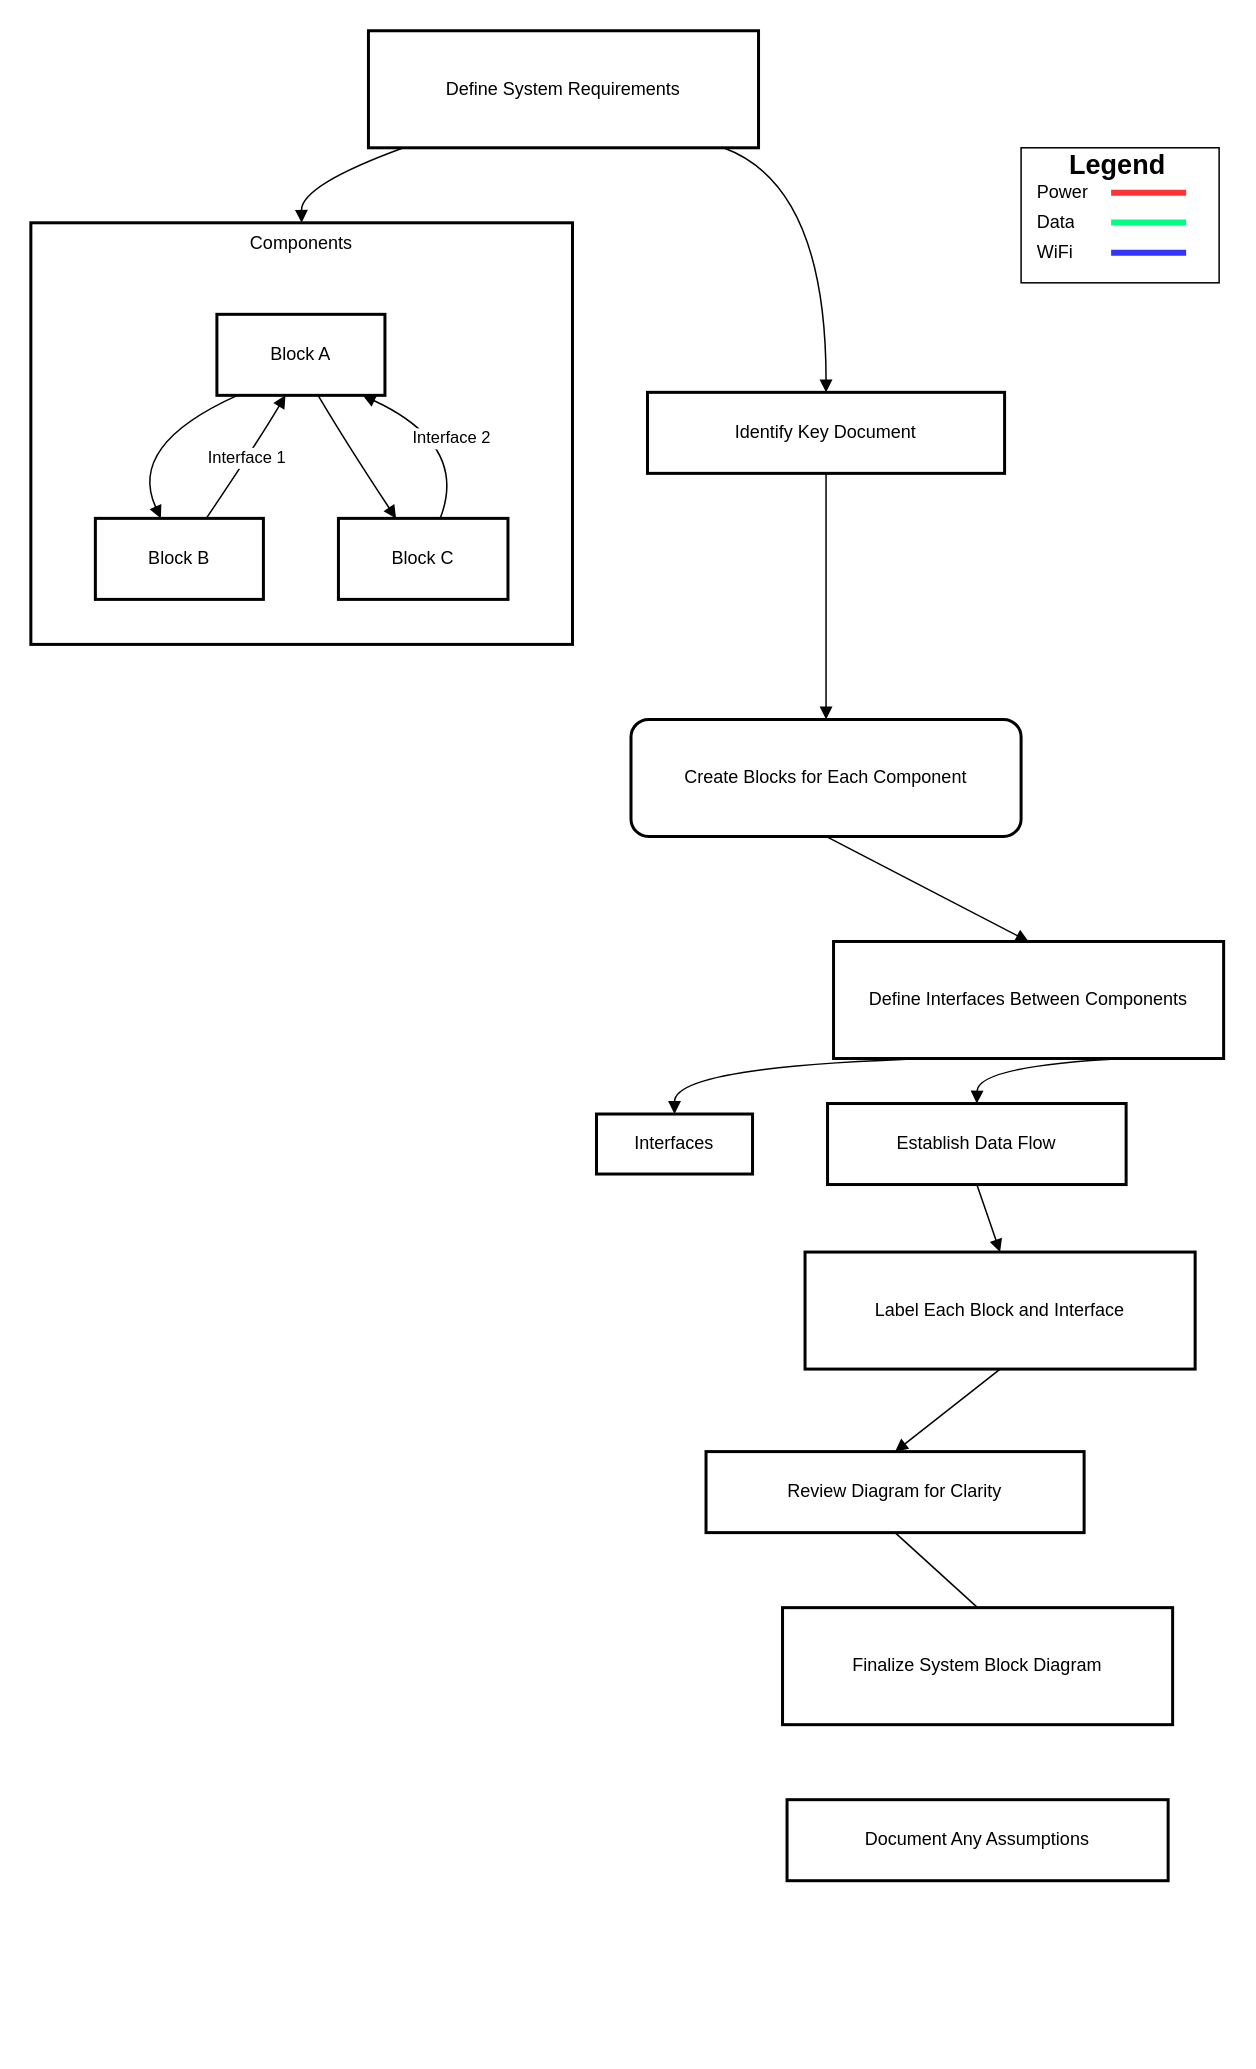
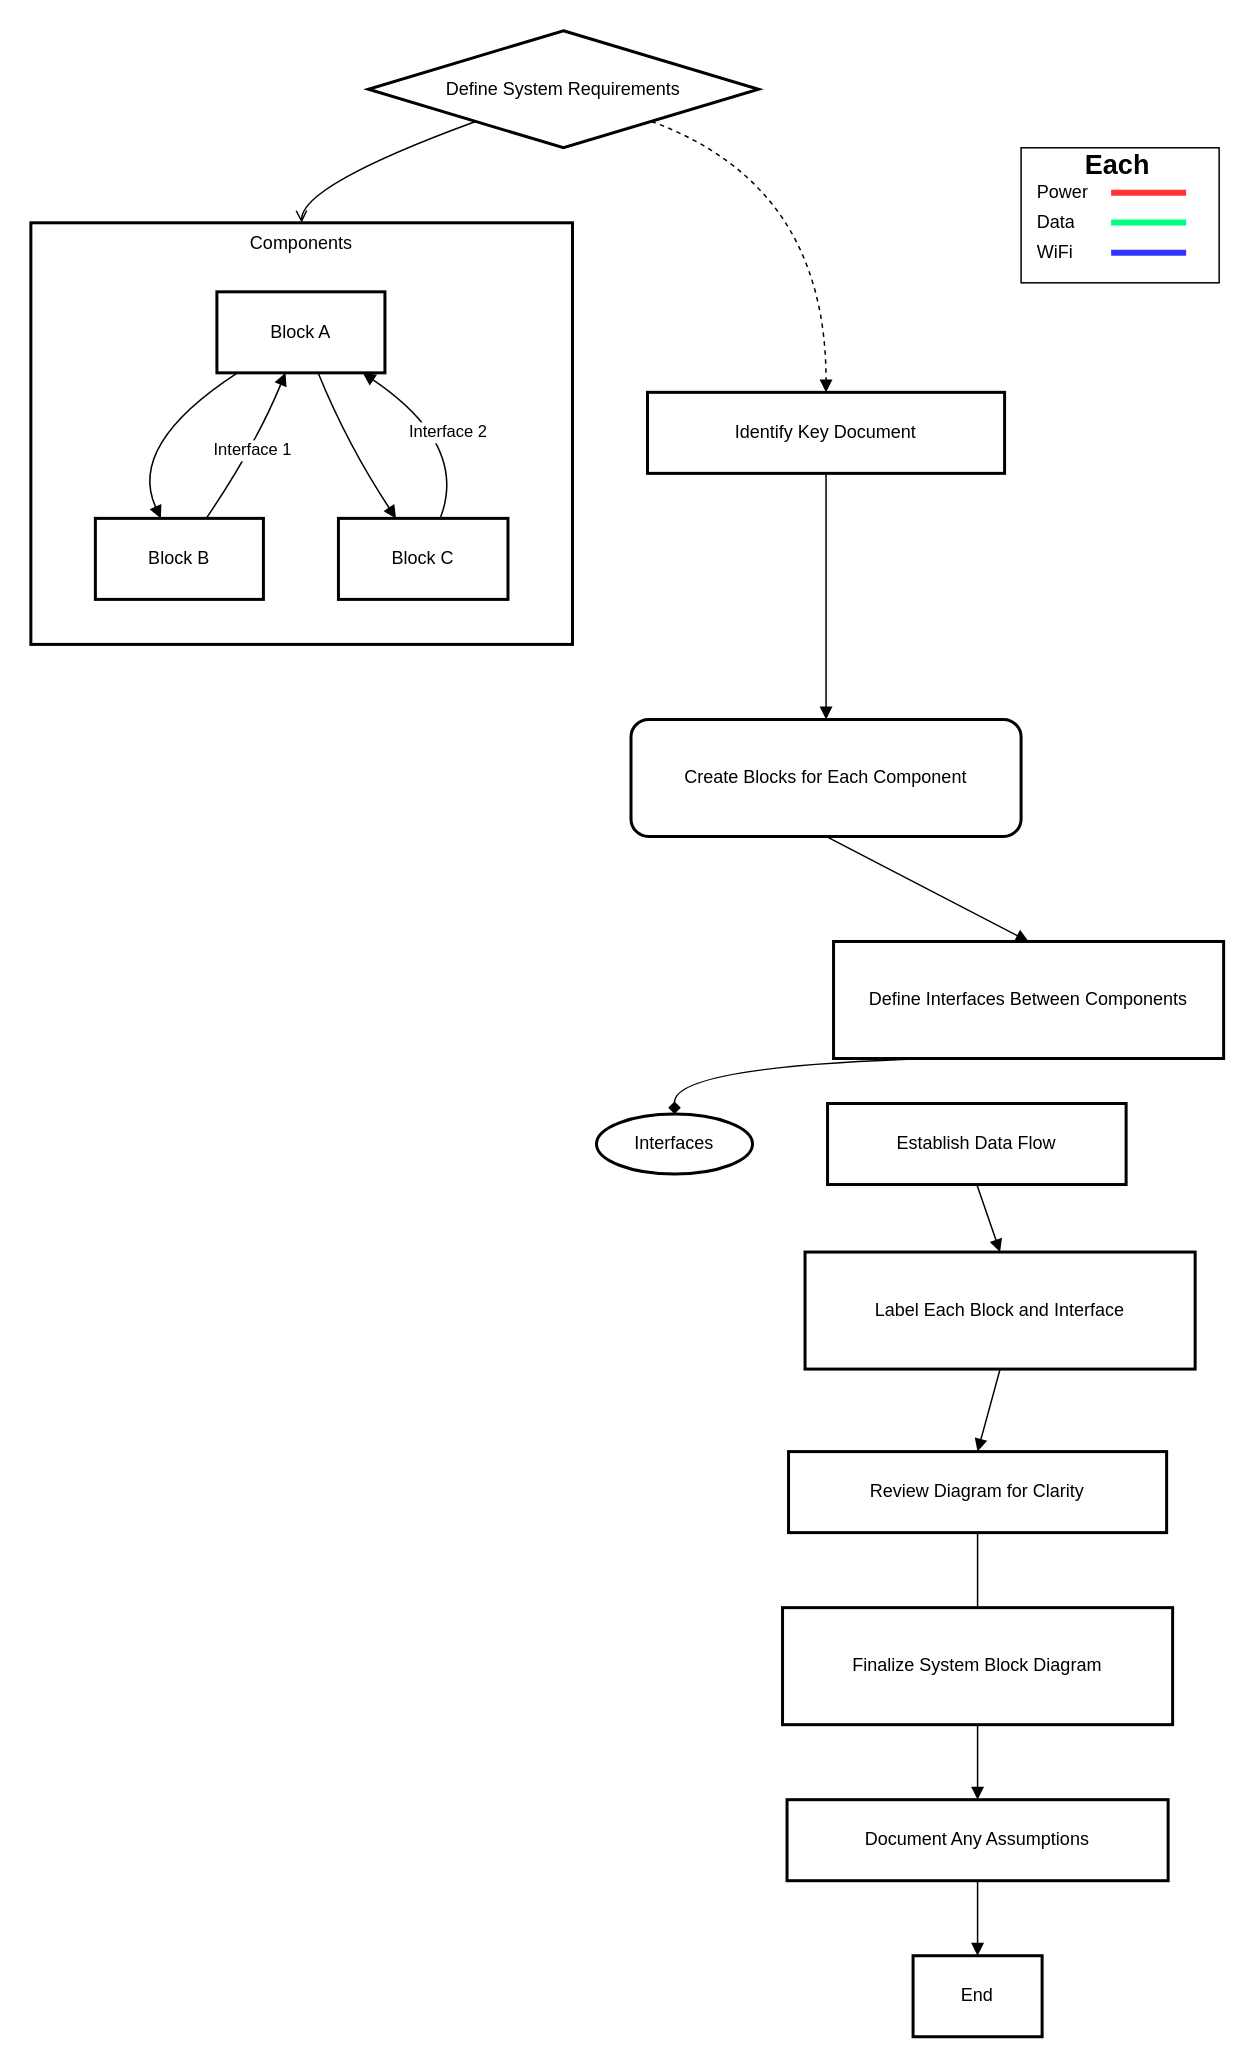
(563, 89) -> (563, 89)
(1118, 163) -> (1118, 163)
(346, 172) -> (382, 159)
(808, 246) -> (783, 219)
(301, 355) -> (301, 332)
(1038, 1066) -> none
(677, 1095) -> (677, 1095)
(674, 1144) -> (674, 1144)
(895, 1492) -> (977, 1492)
none -> (977, 1756)
none -> (977, 1912)
none -> (977, 1996)
